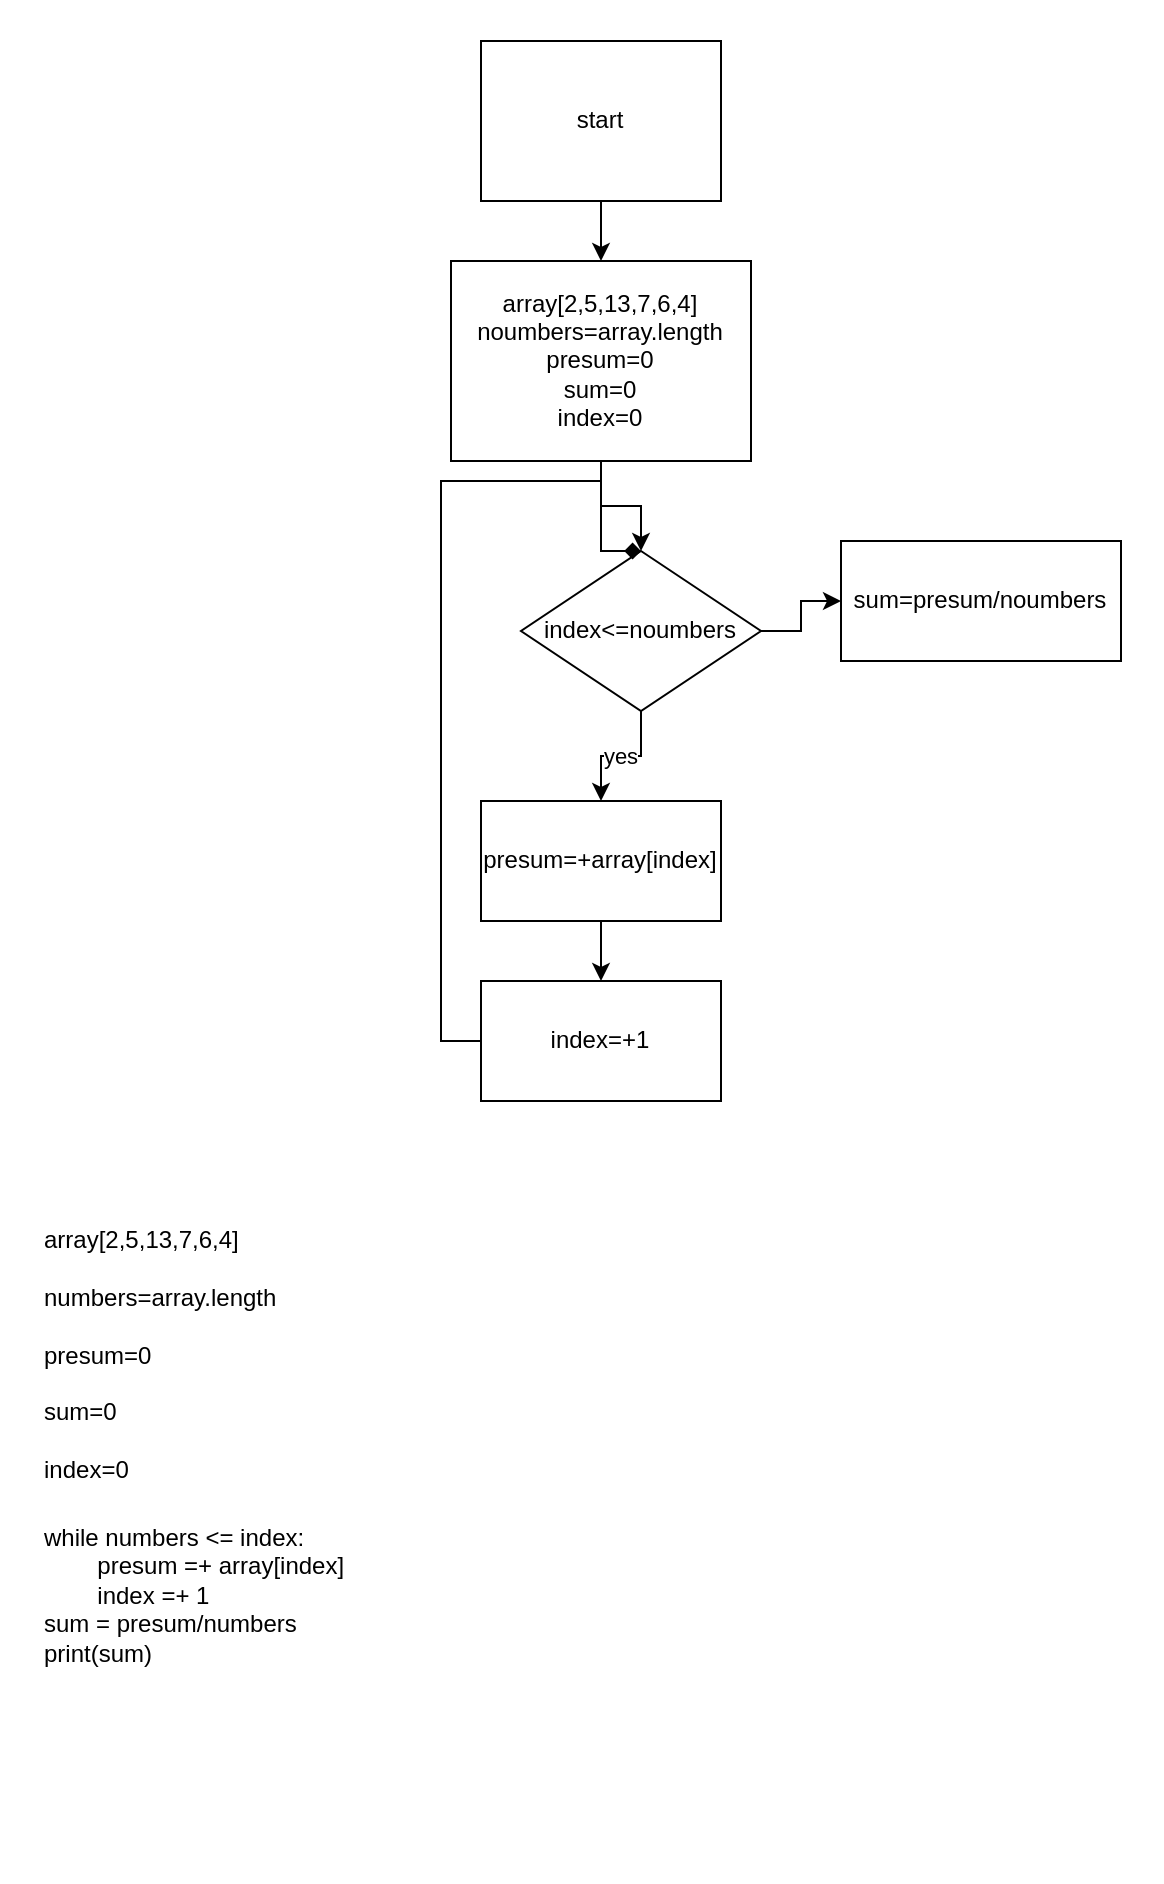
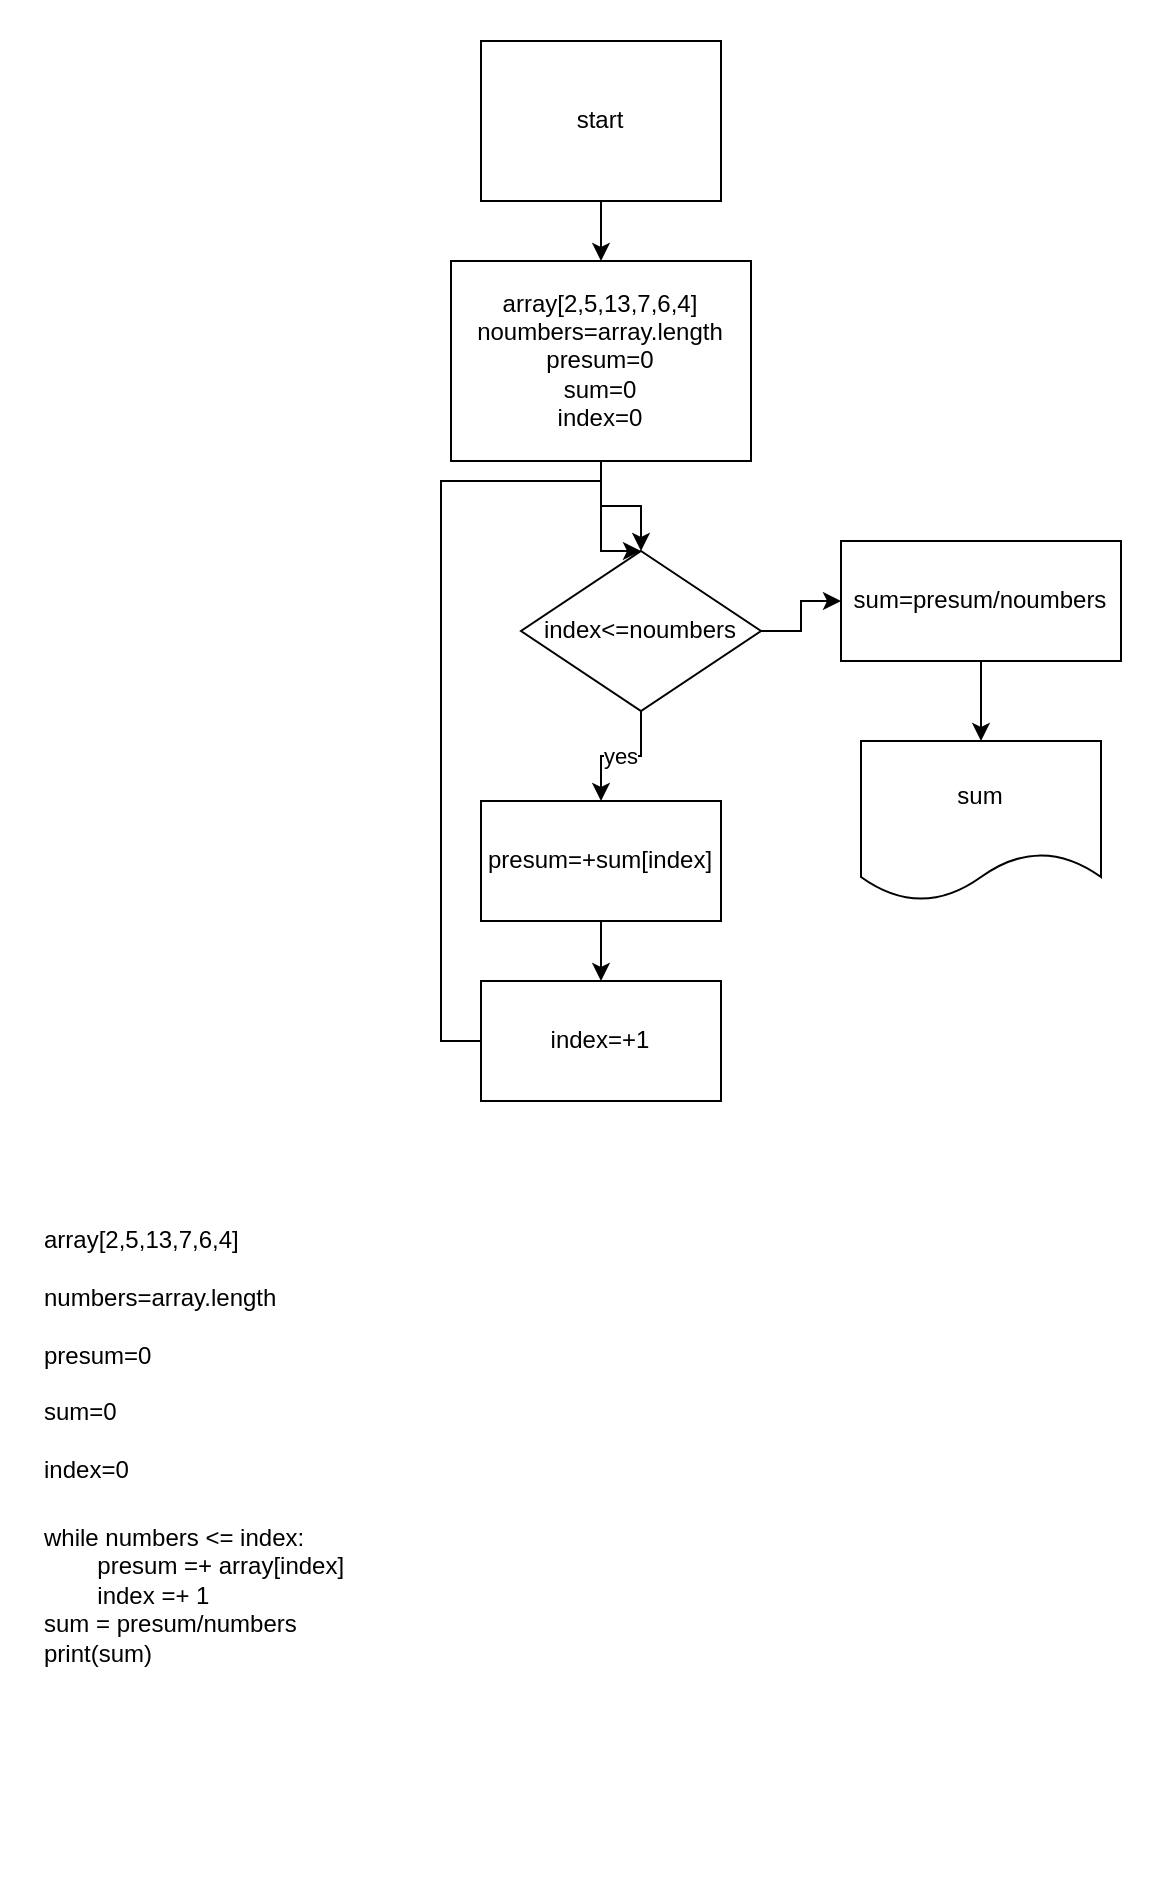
(624, 551) -> (625, 551)
none -> (981, 694)
none -> (981, 821)
(601, 861) -> (601, 861)
